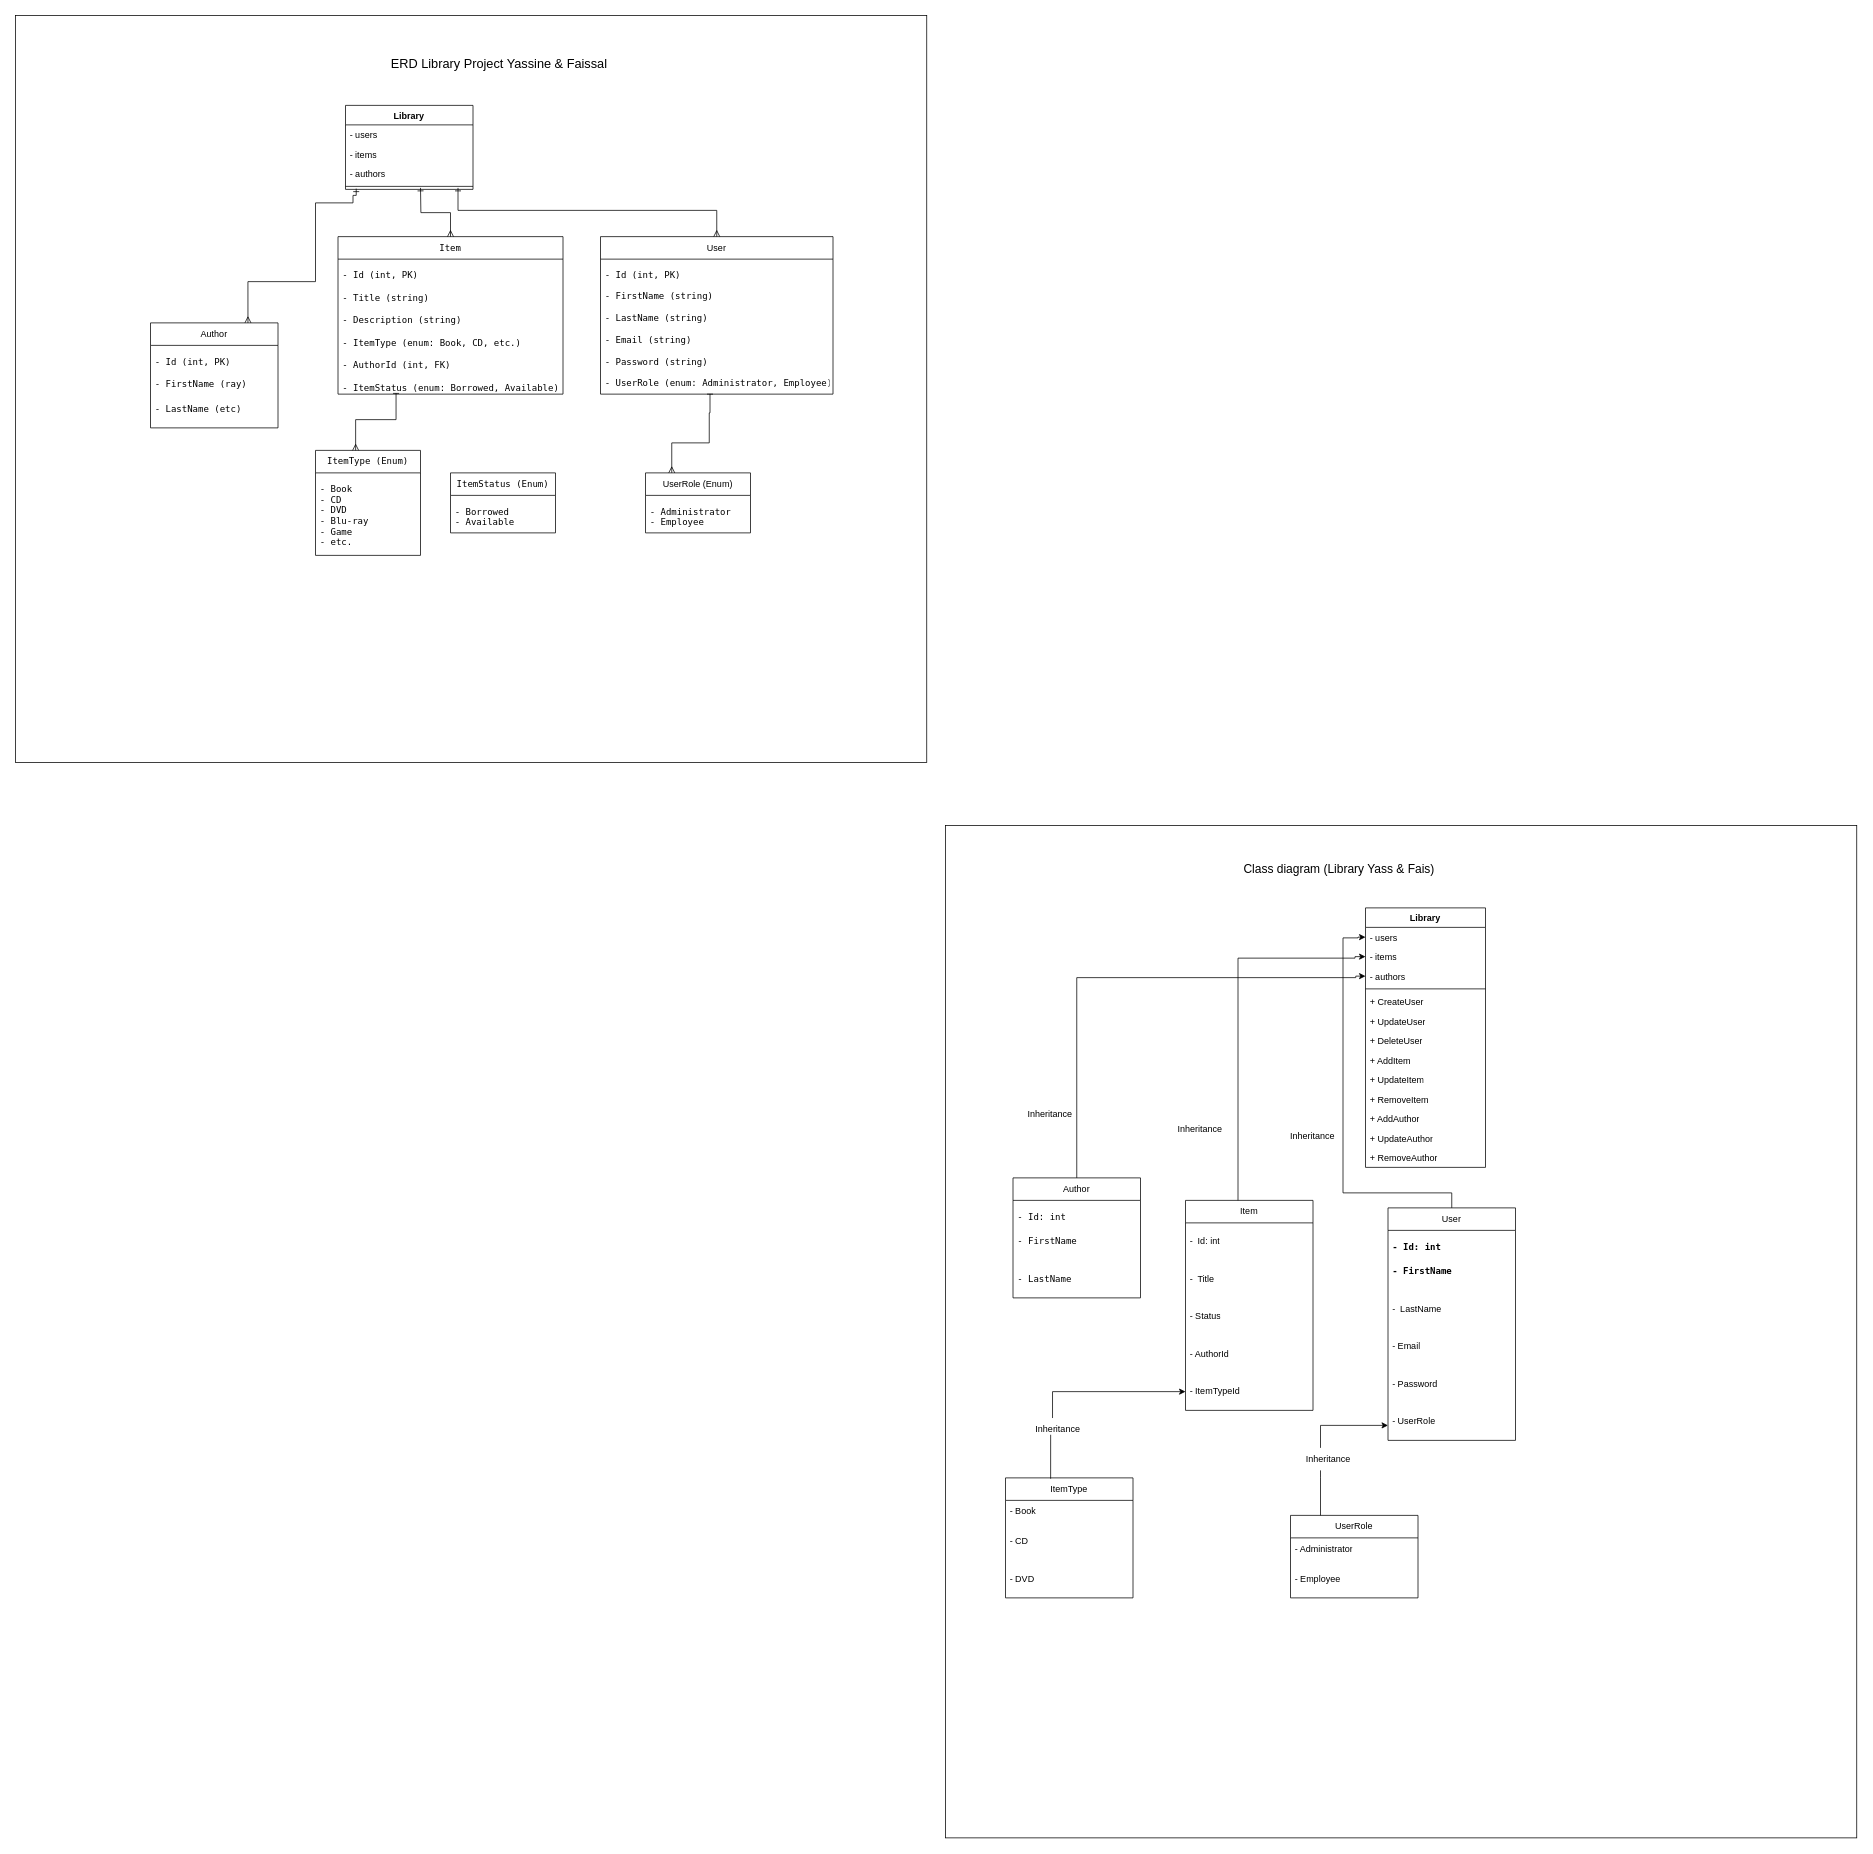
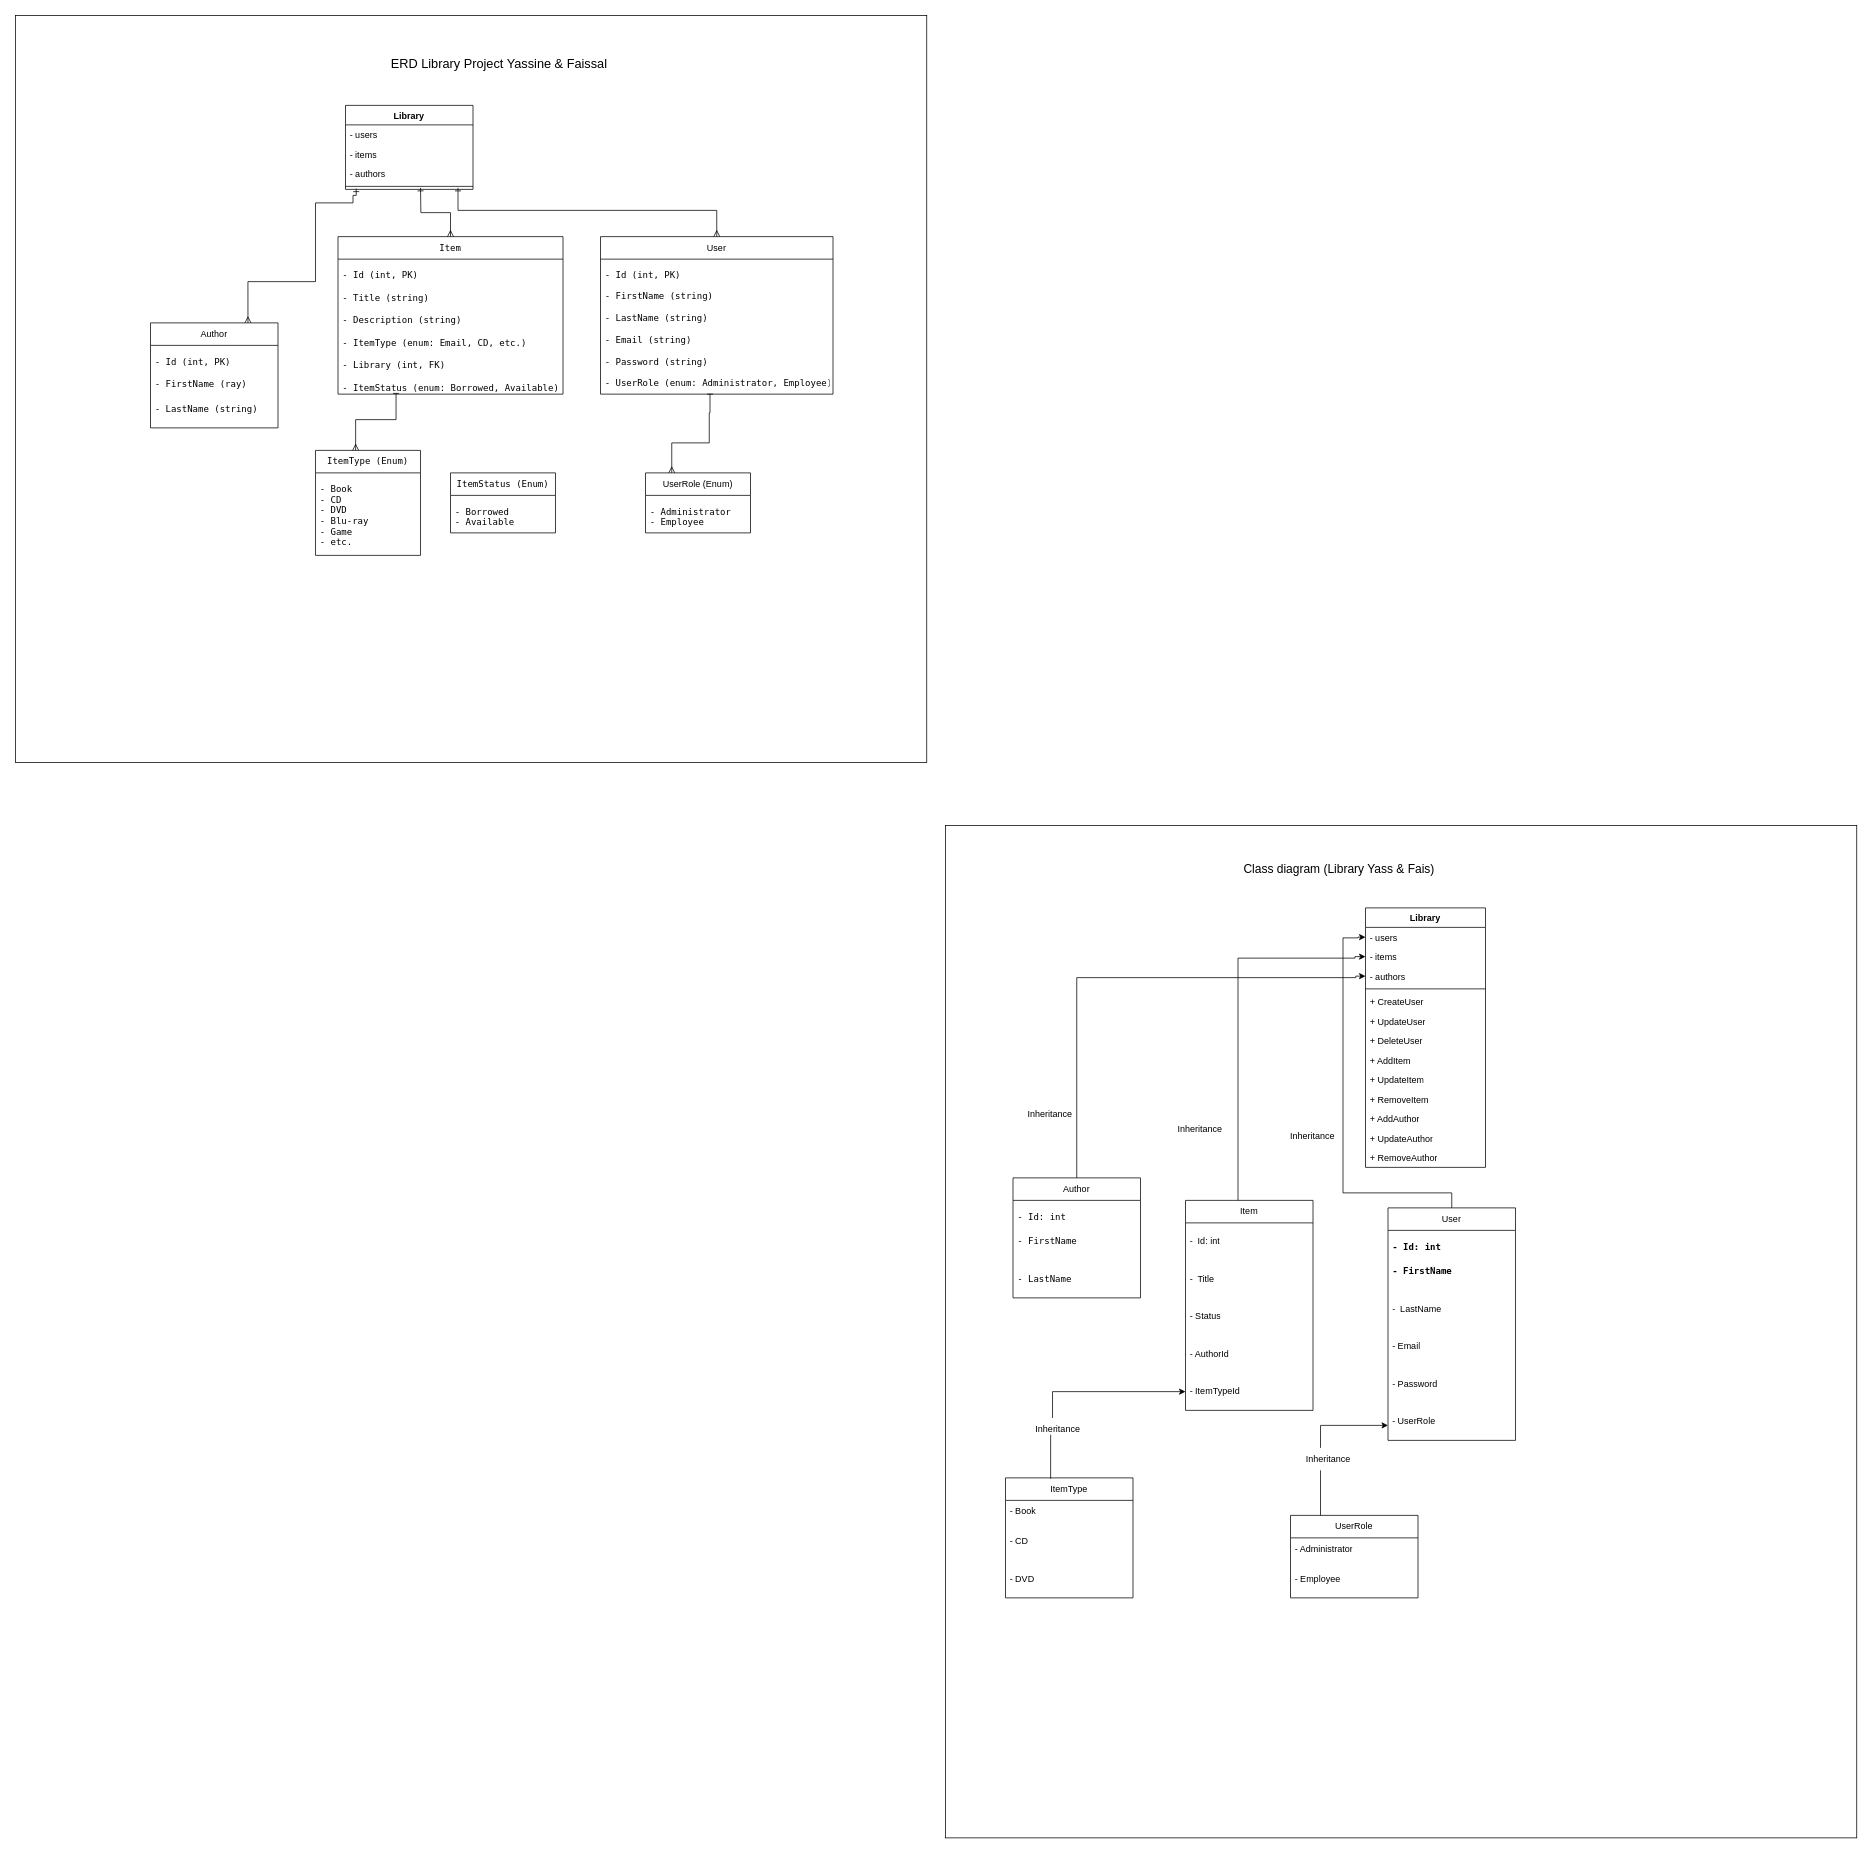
(415, 338) -> (415, 338)
(387, 360) -> (383, 360)
(193, 409) -> (199, 409)
